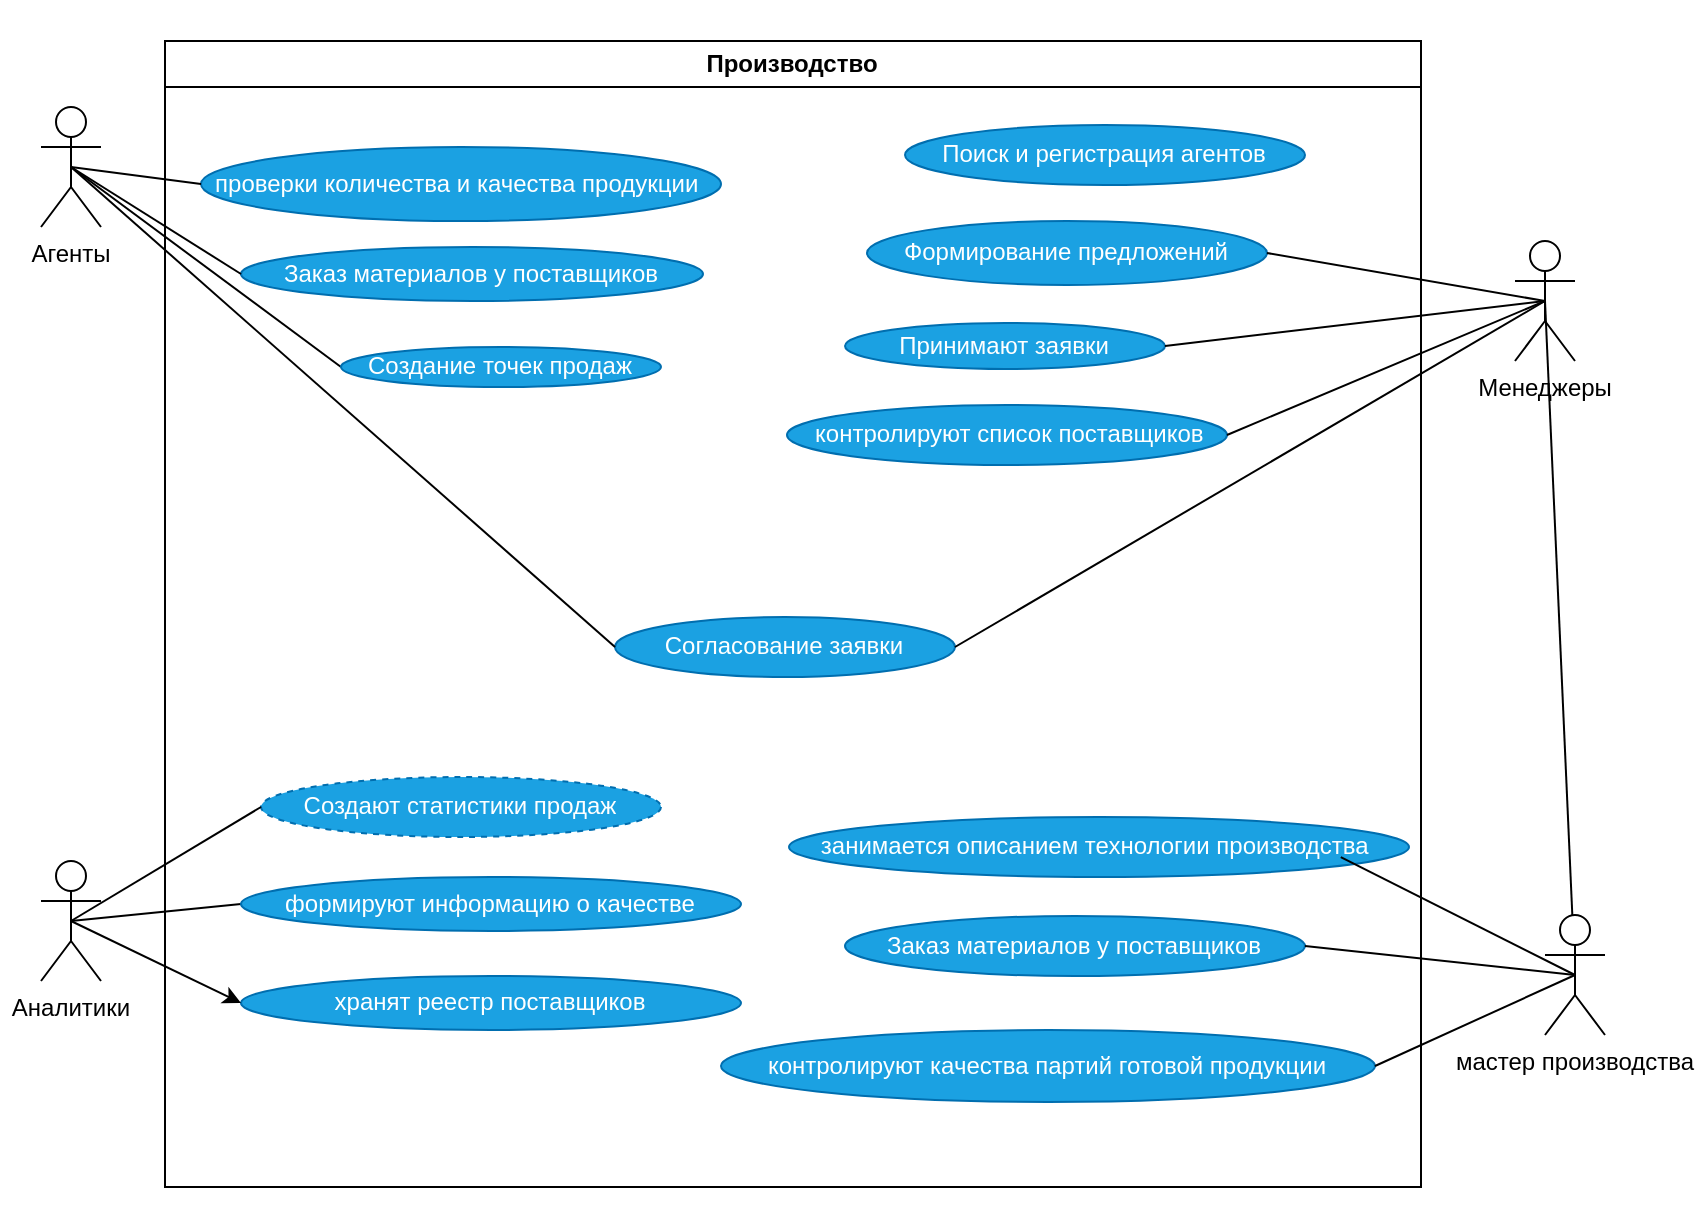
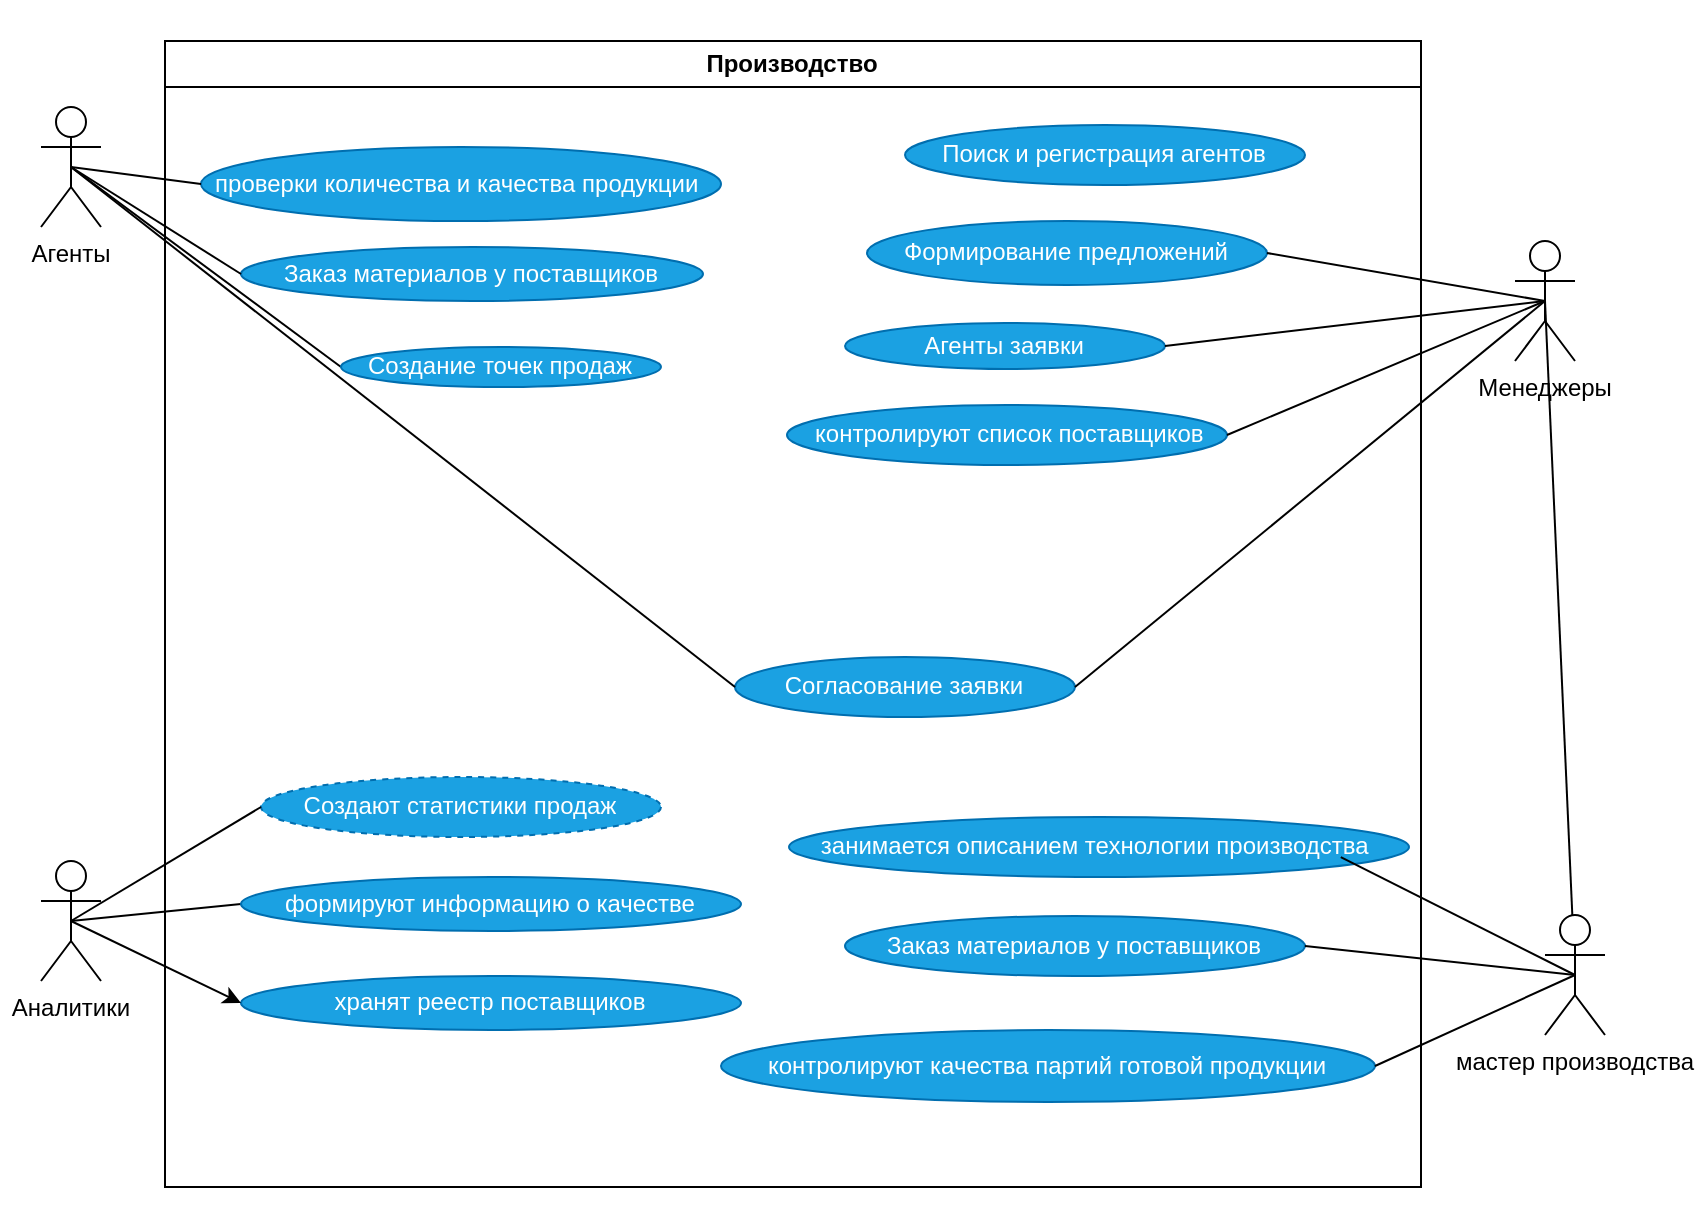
(1005, 347) -> (1005, 347)
(785, 647) -> (905, 687)
